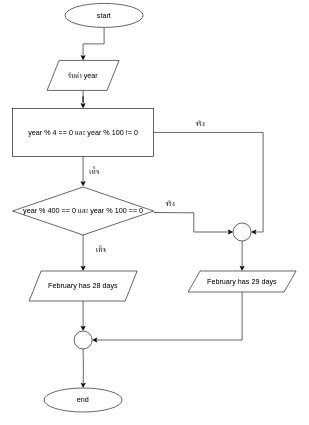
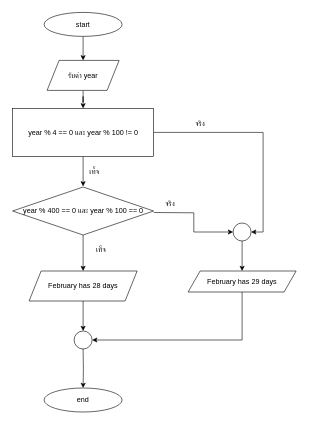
(104, 15) -> (83, 24)
